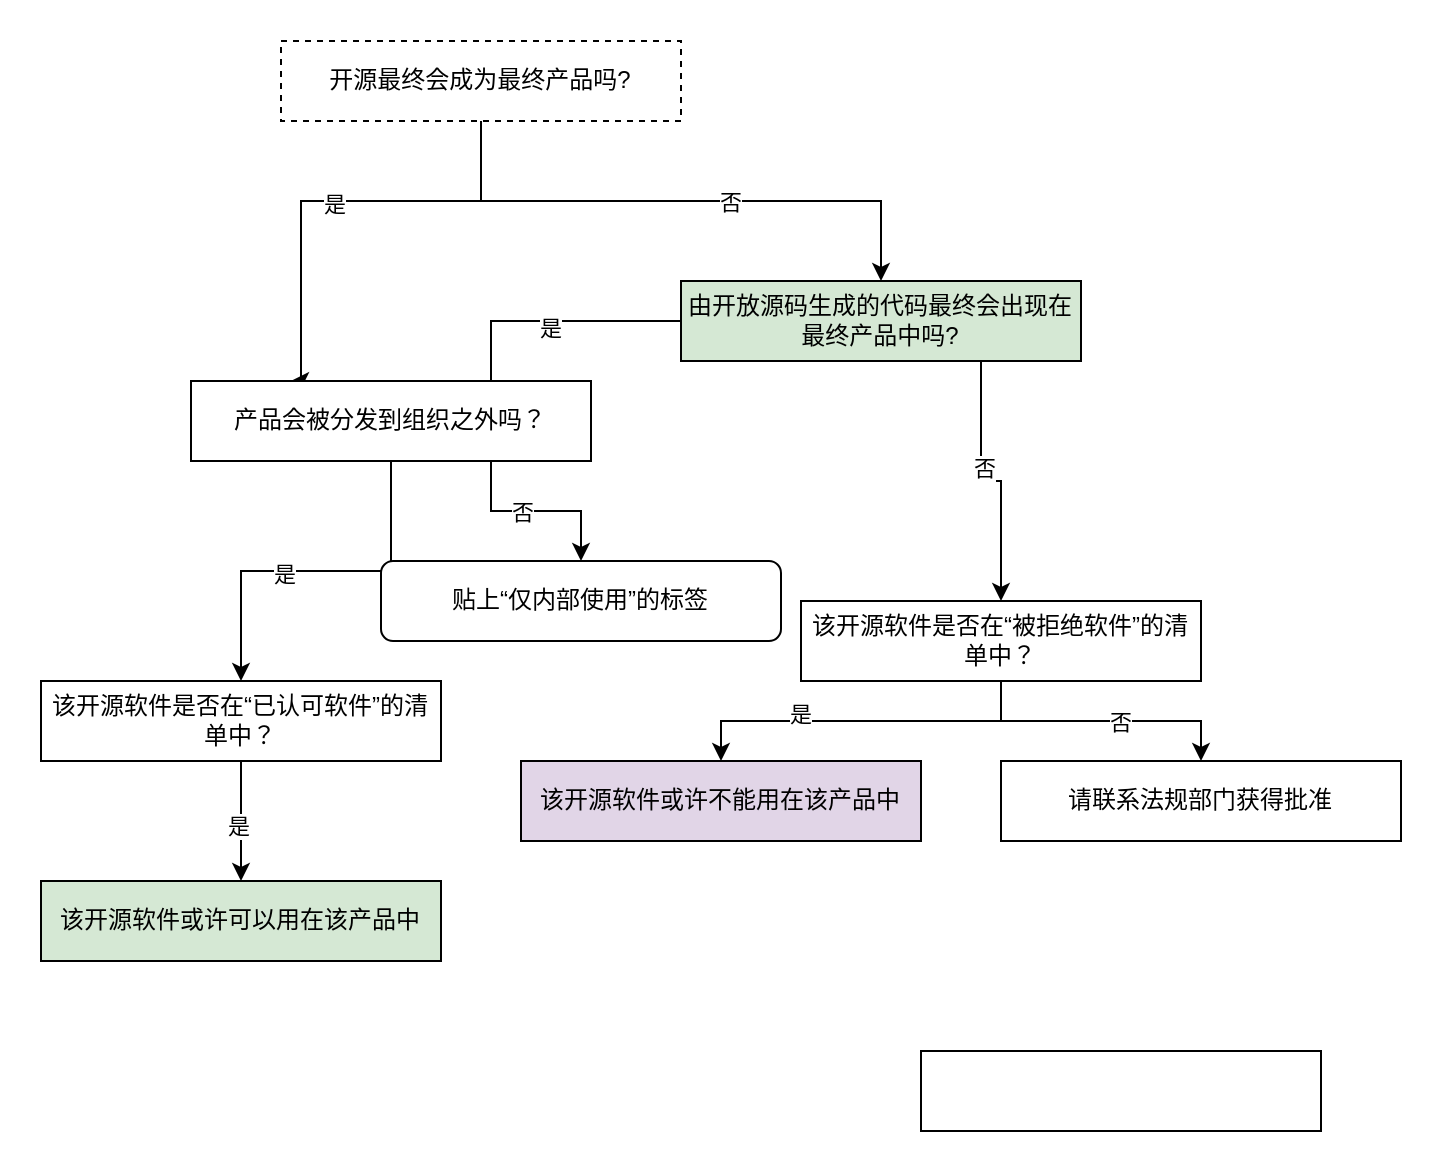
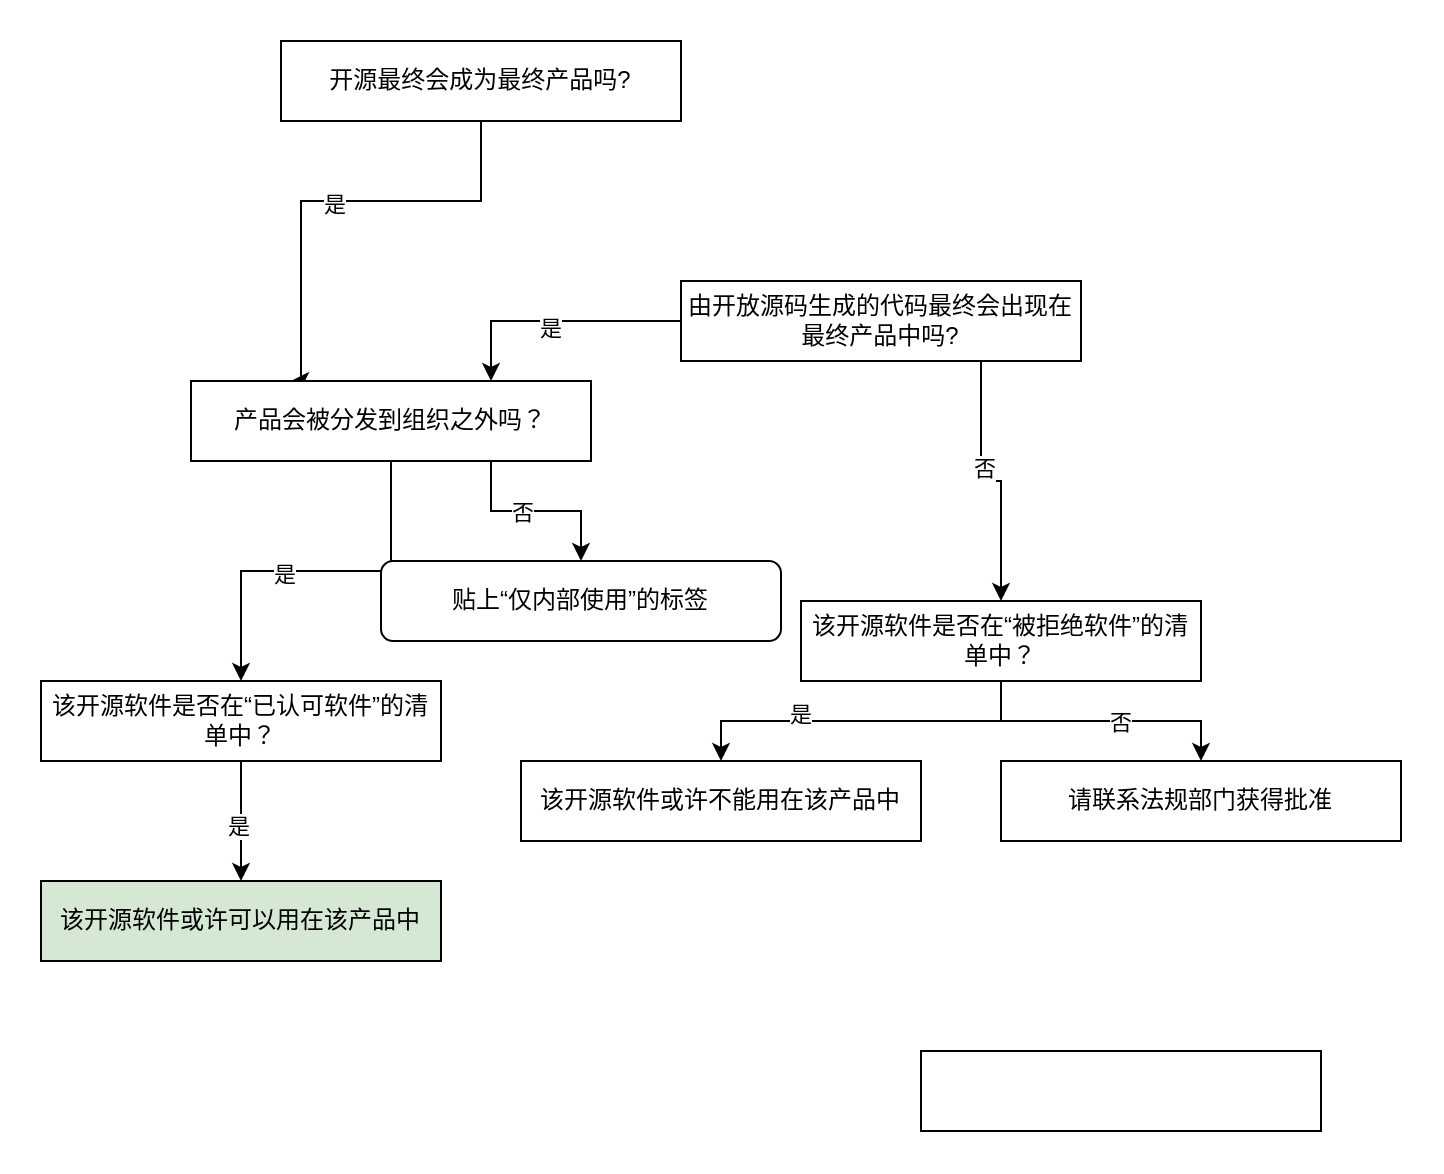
(481, 81) -> (481, 81)
(716, 201) -> none
(881, 321) -> (881, 321)
(491, 371) -> (491, 366)
(721, 801) -> (721, 801)
